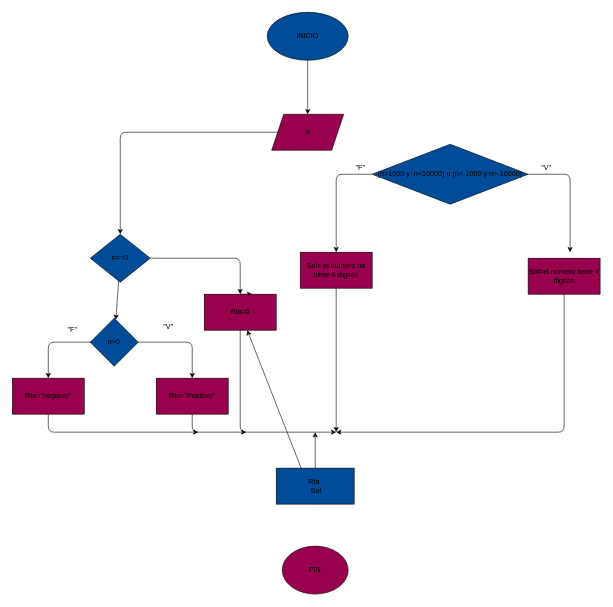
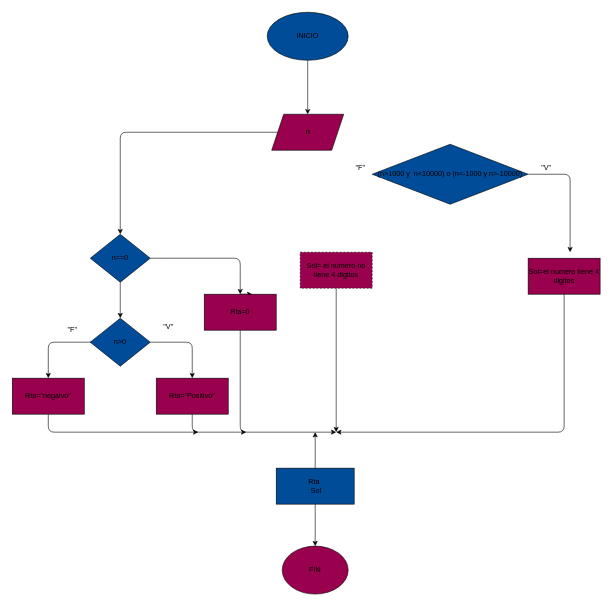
(338, 176) -> none
(336, 270) -> (336, 270)
(114, 342) -> (120, 342)
(275, 401) -> (315, 540)
